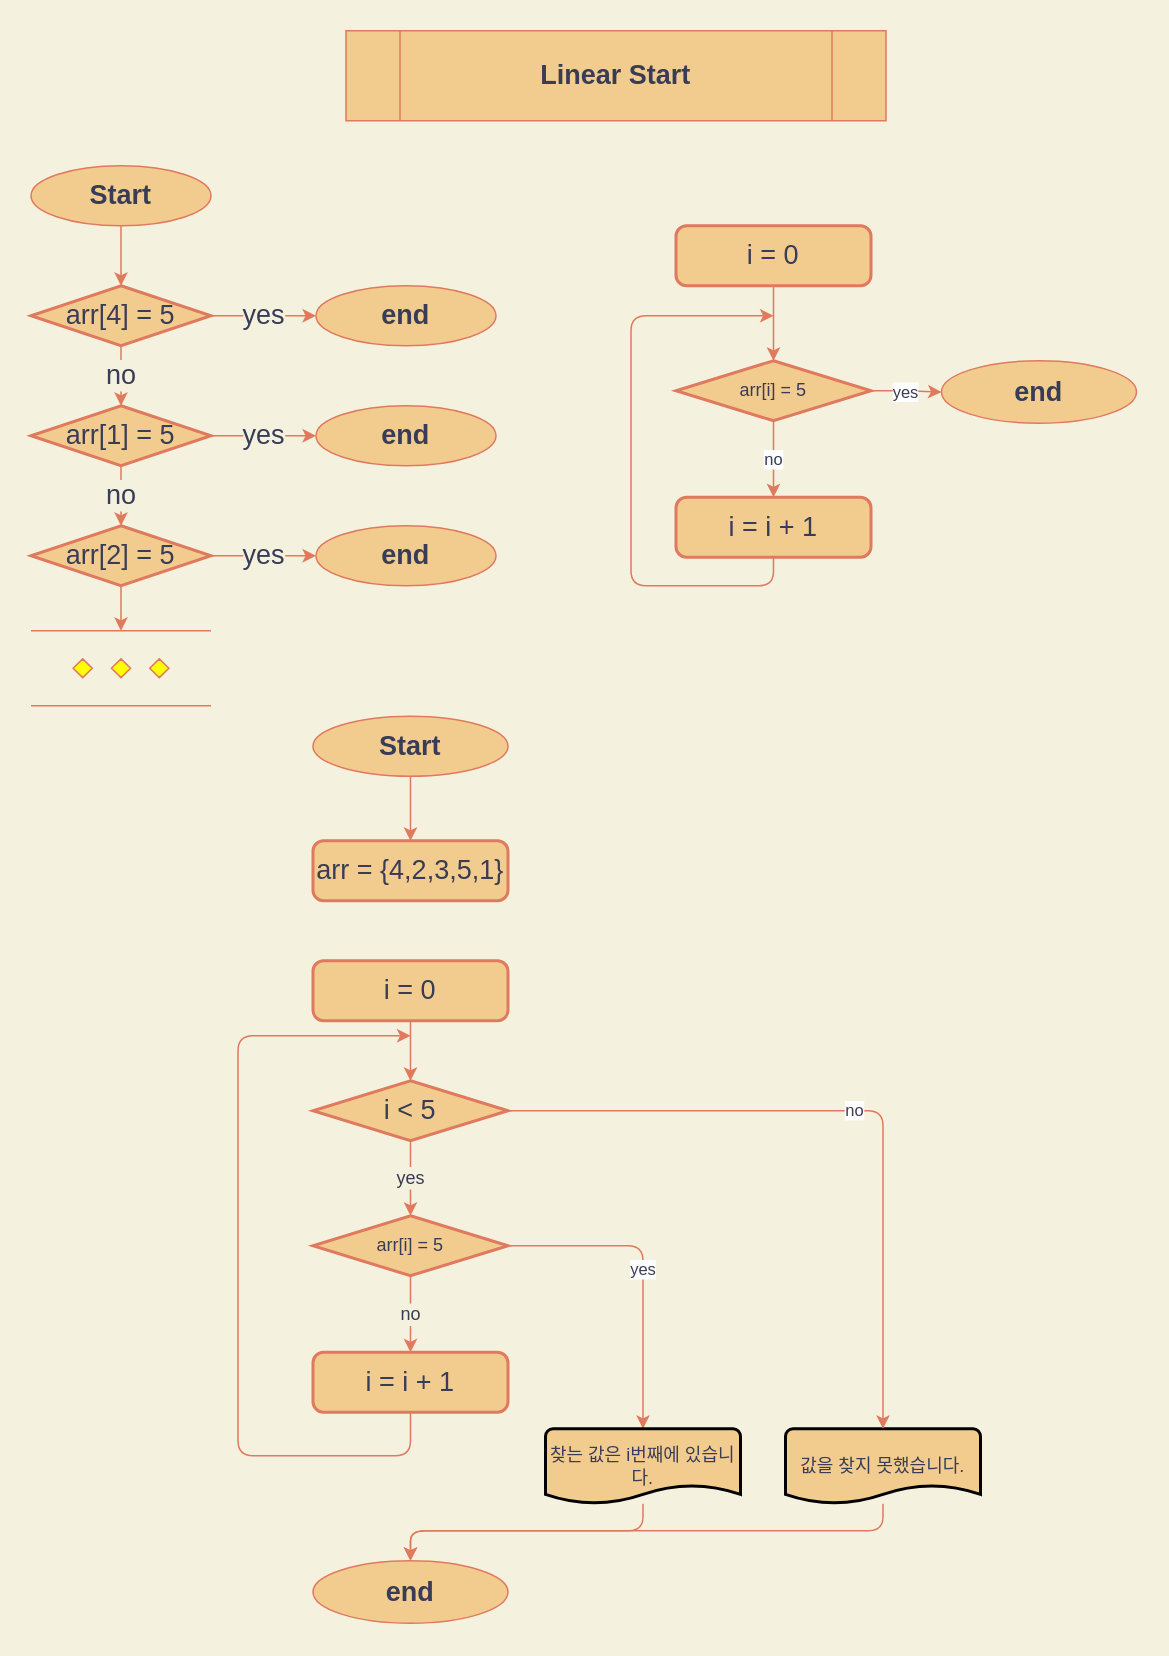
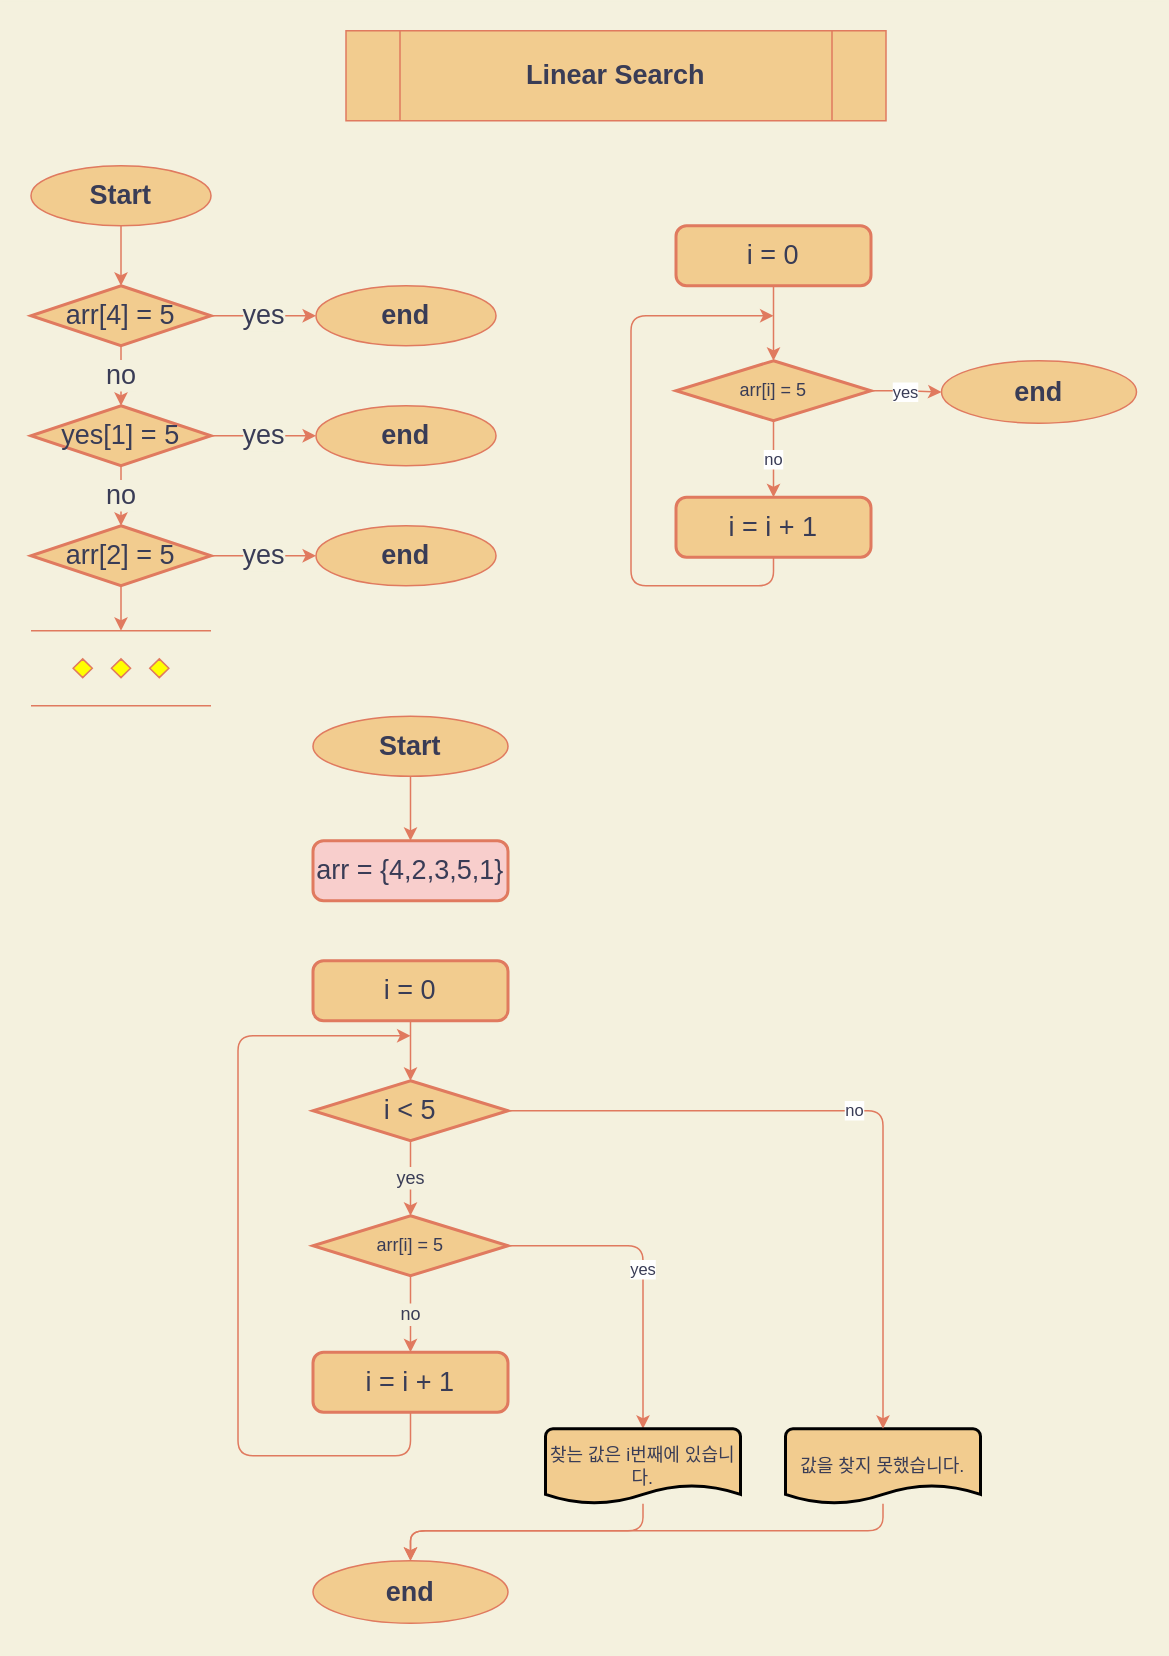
(616, 76) -> (616, 76)
(121, 436) -> (121, 436)
(410, 871) -> (410, 871)
